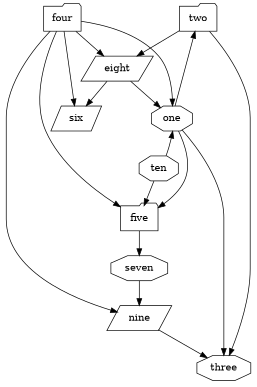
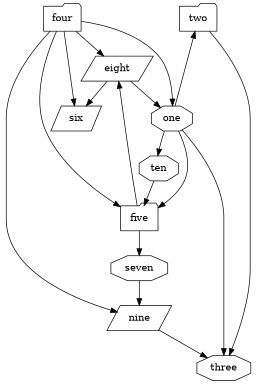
(161, 42) -> (128, 147)
(169, 147) -> (162, 140)
